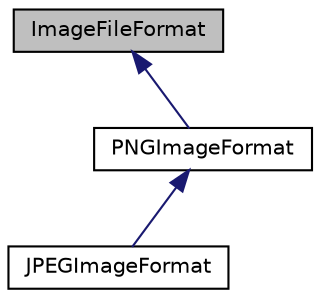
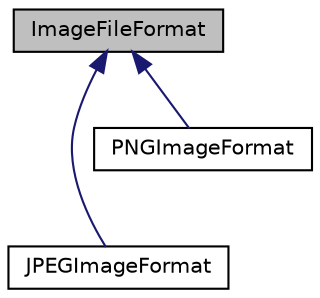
(154, 217) -> (73, 159)
